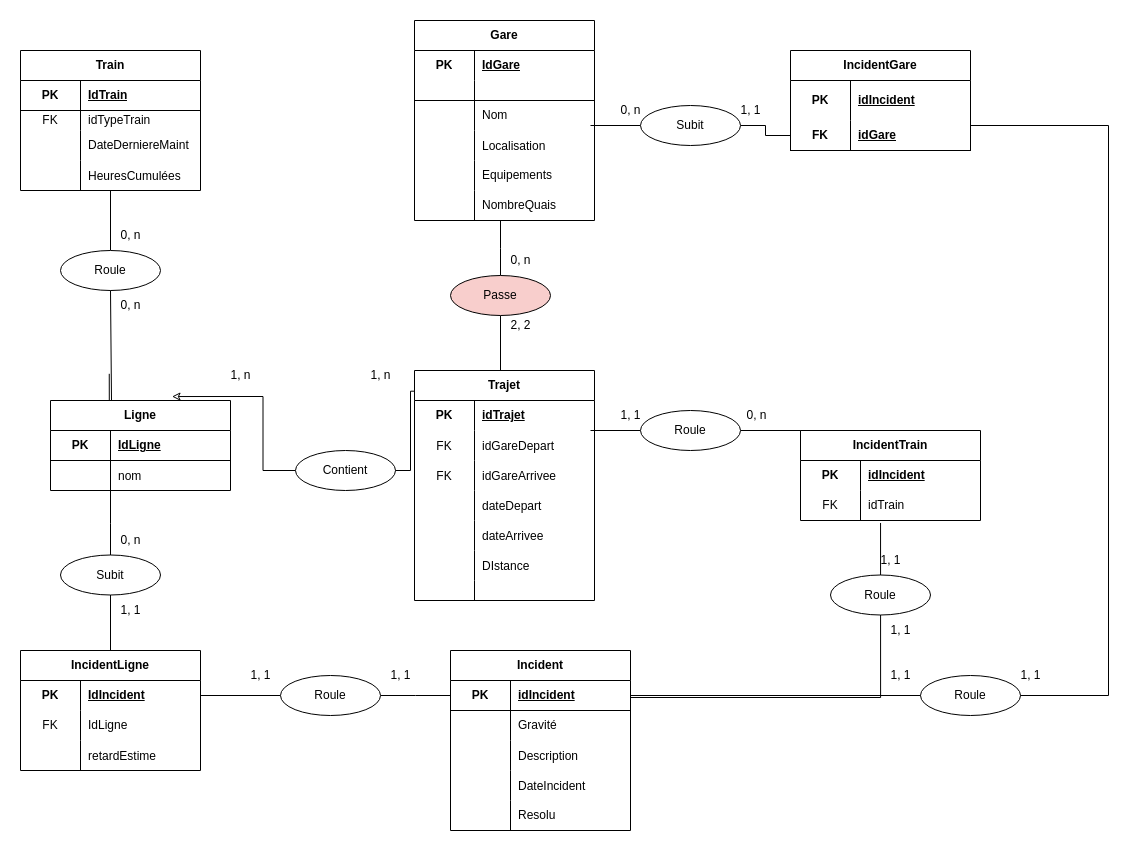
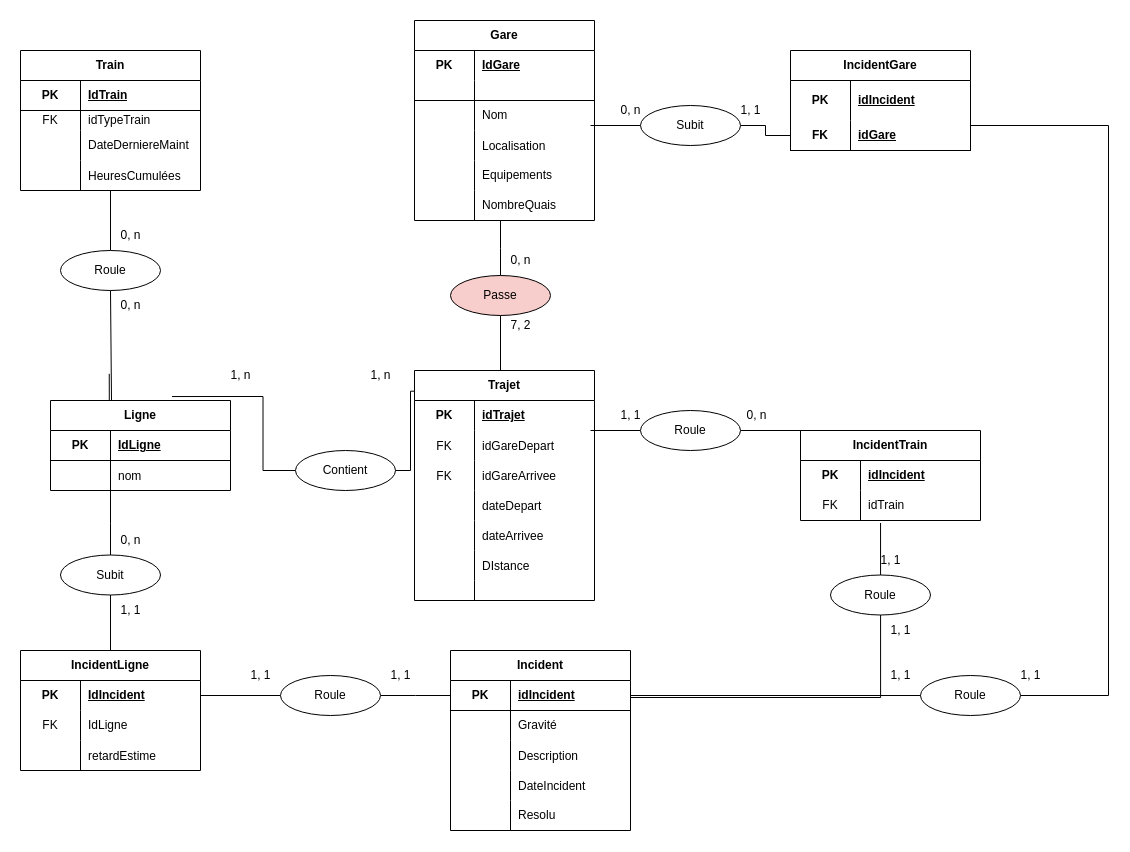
(521, 326) -> (521, 326)
(180, 397) -> (177, 397)
